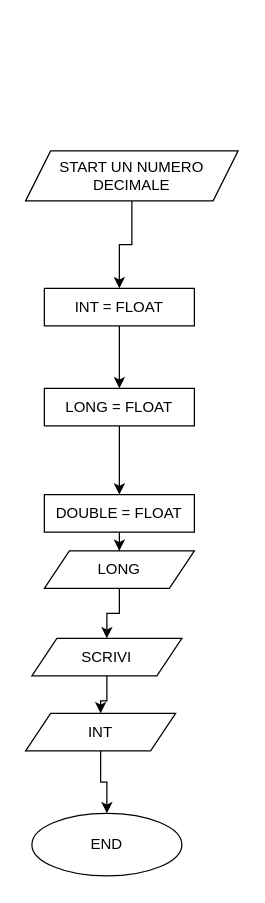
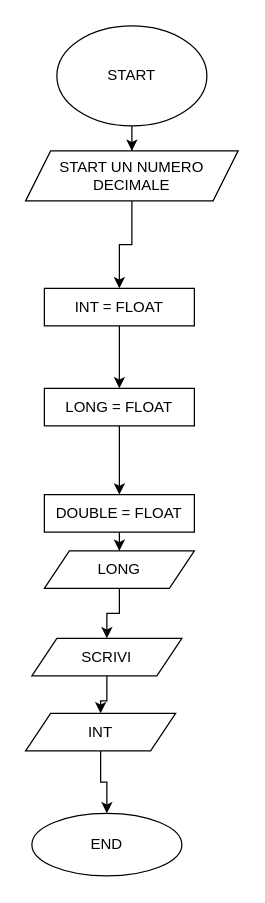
none -> (132, 76)
none -> (132, 143)
